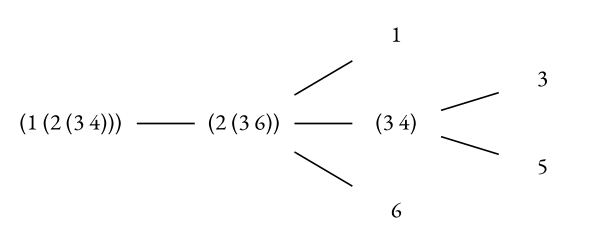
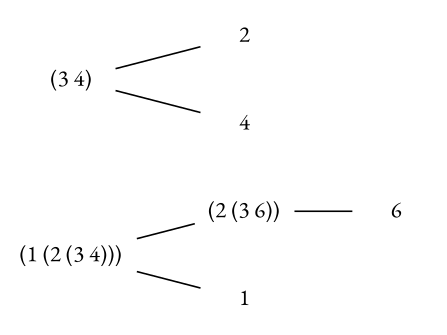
(323, 78) -> (169, 280)
(543, 80) -> (245, 36)
(323, 124) -> none
(543, 167) -> (245, 124)
